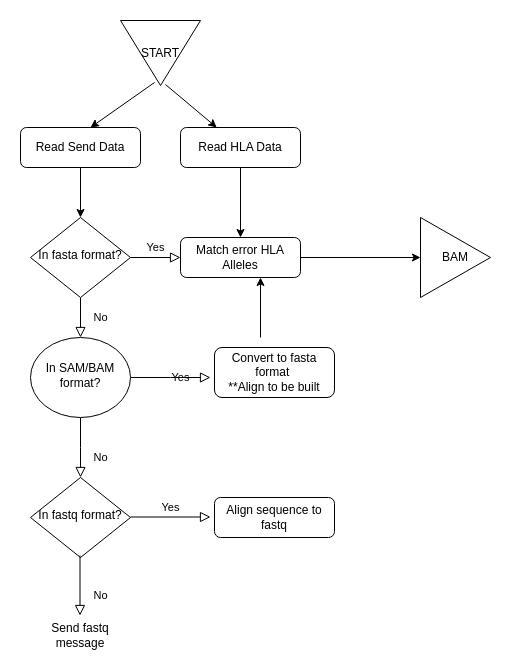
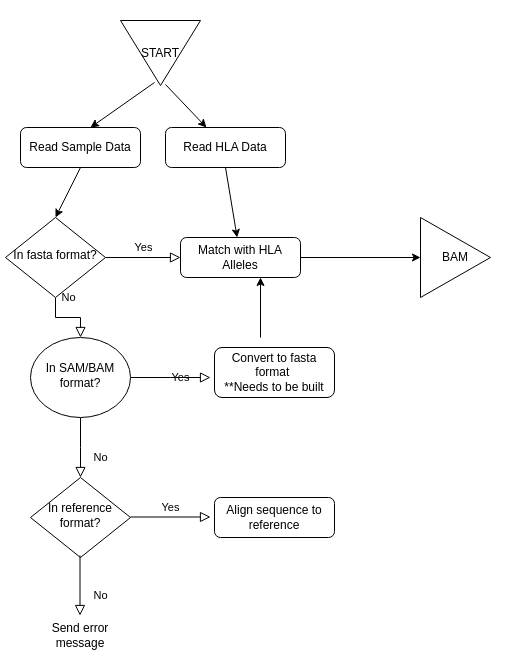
(81, 148) -> (81, 148)
(241, 148) -> (226, 148)
(81, 258) -> (56, 258)
(241, 258) -> (241, 258)
(275, 373) -> (275, 373)
(81, 516) -> (81, 516)
(275, 518) -> (275, 518)
(81, 636) -> (81, 636)
